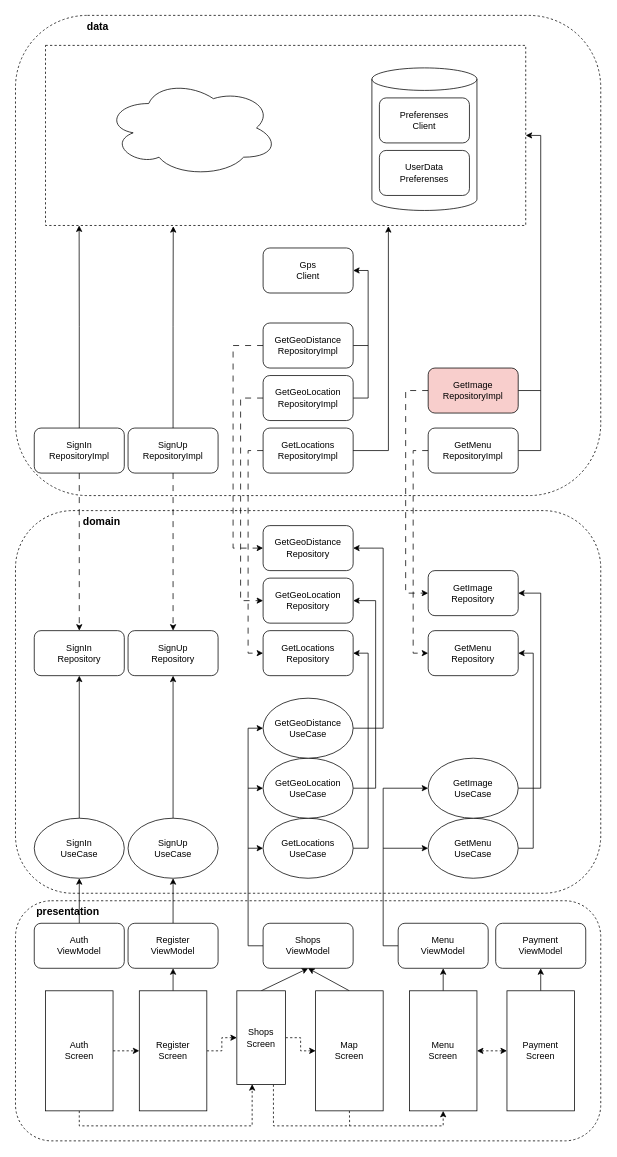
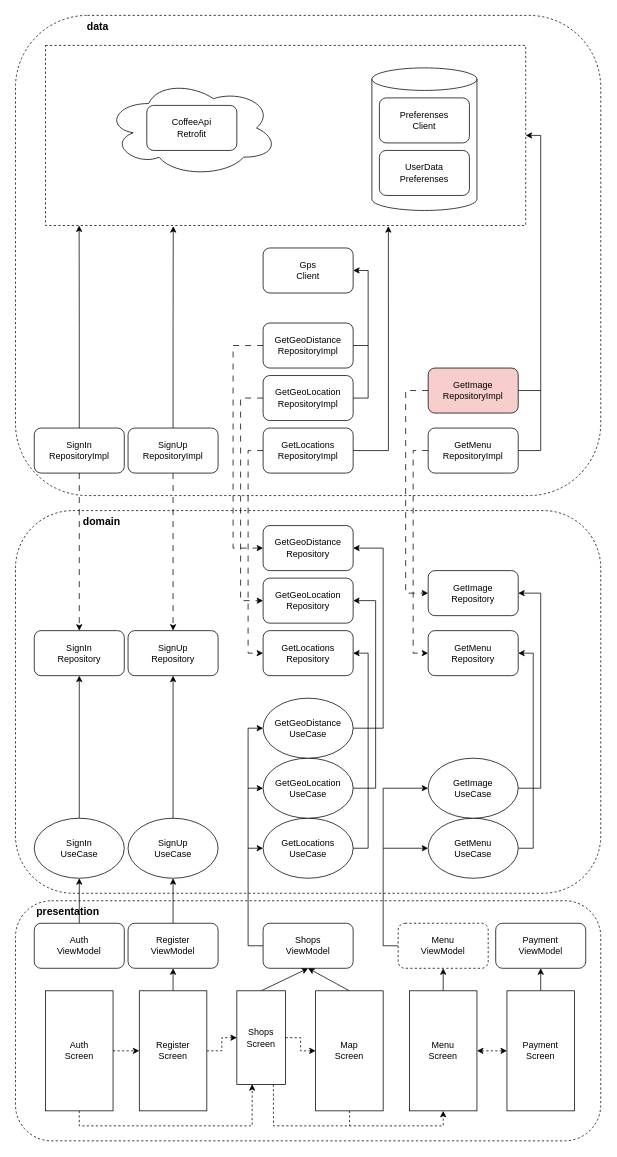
none -> (192, 128)
(443, 945) -> (443, 945)
